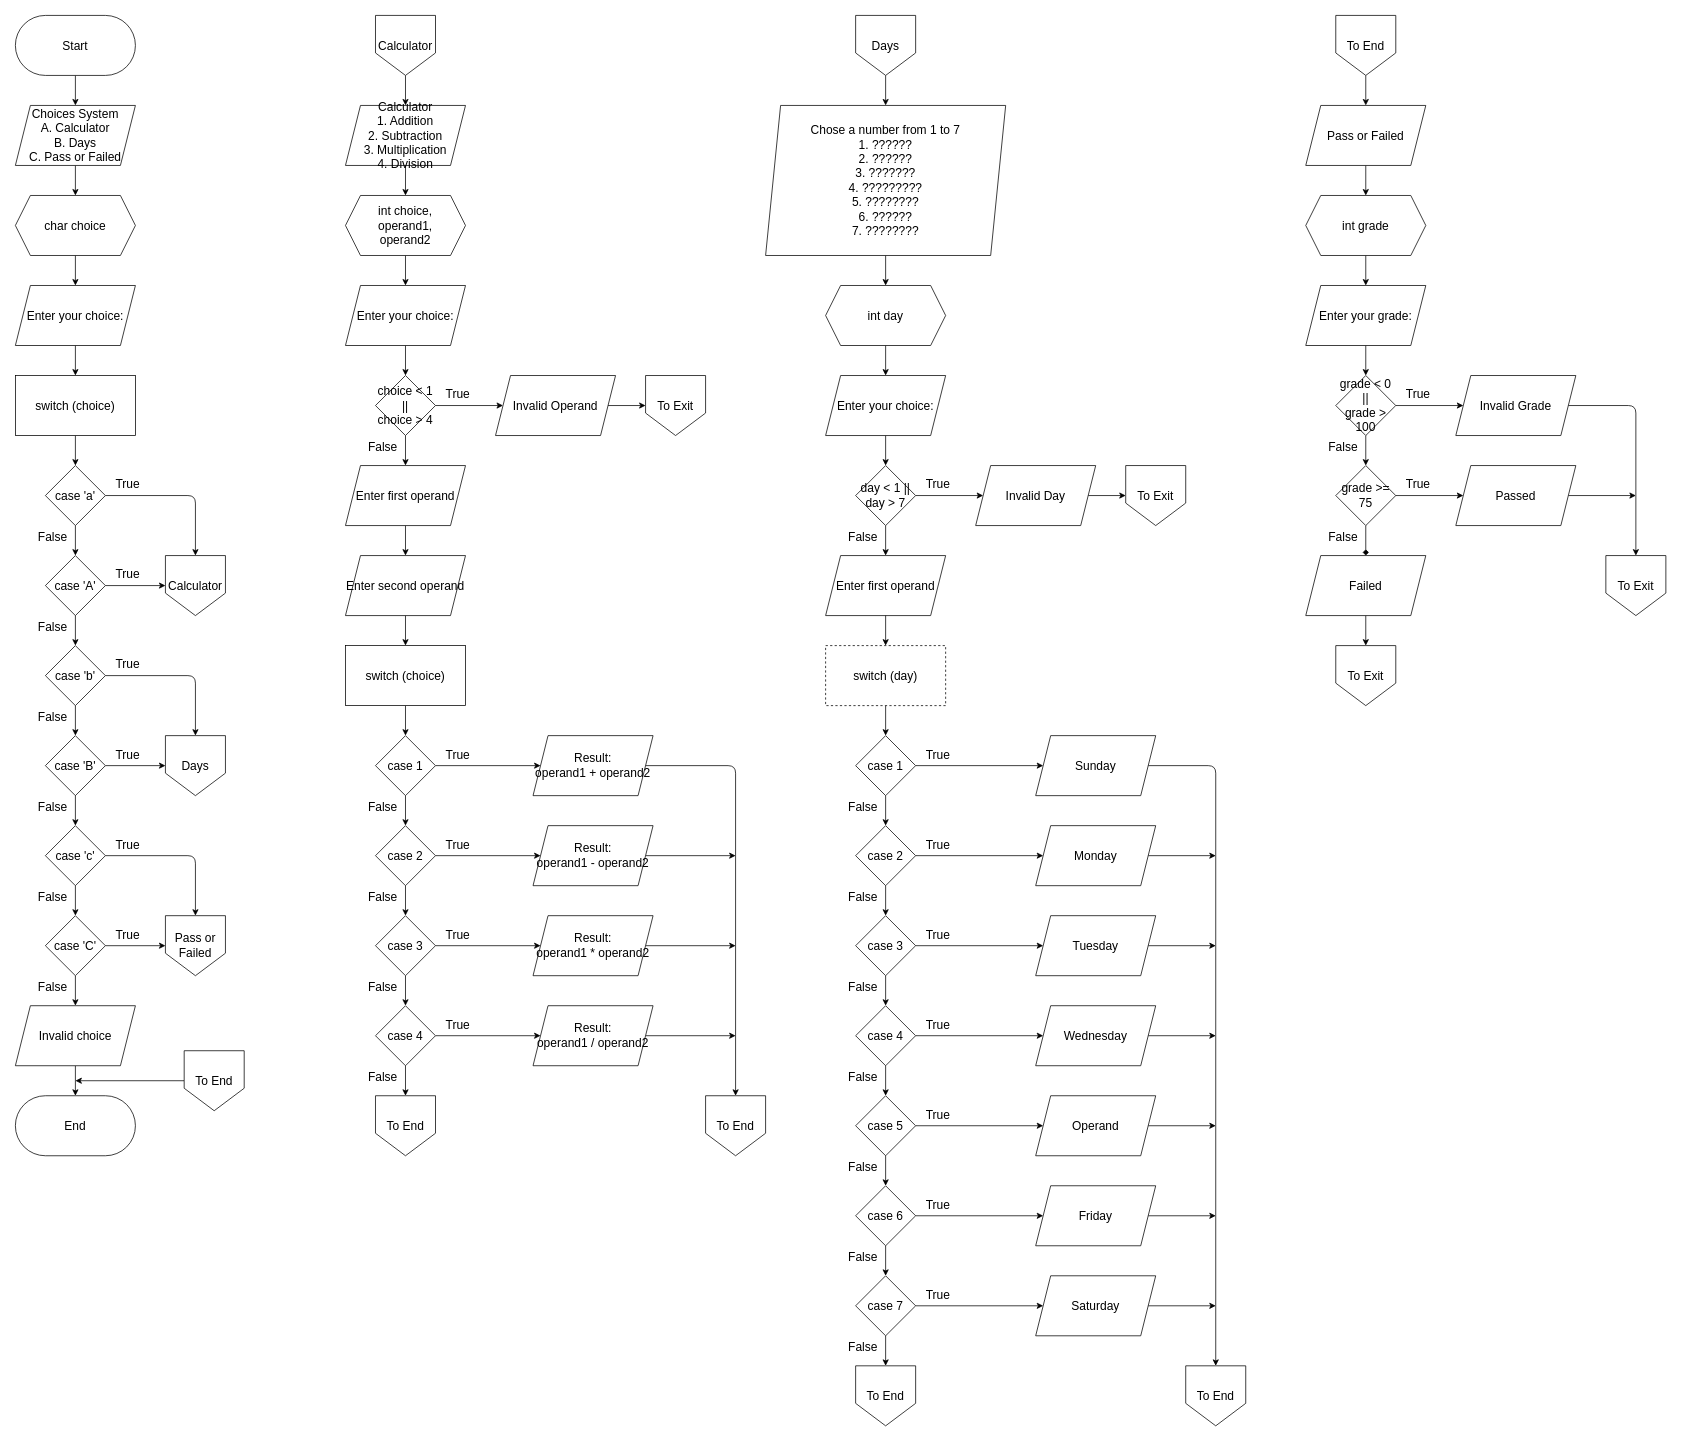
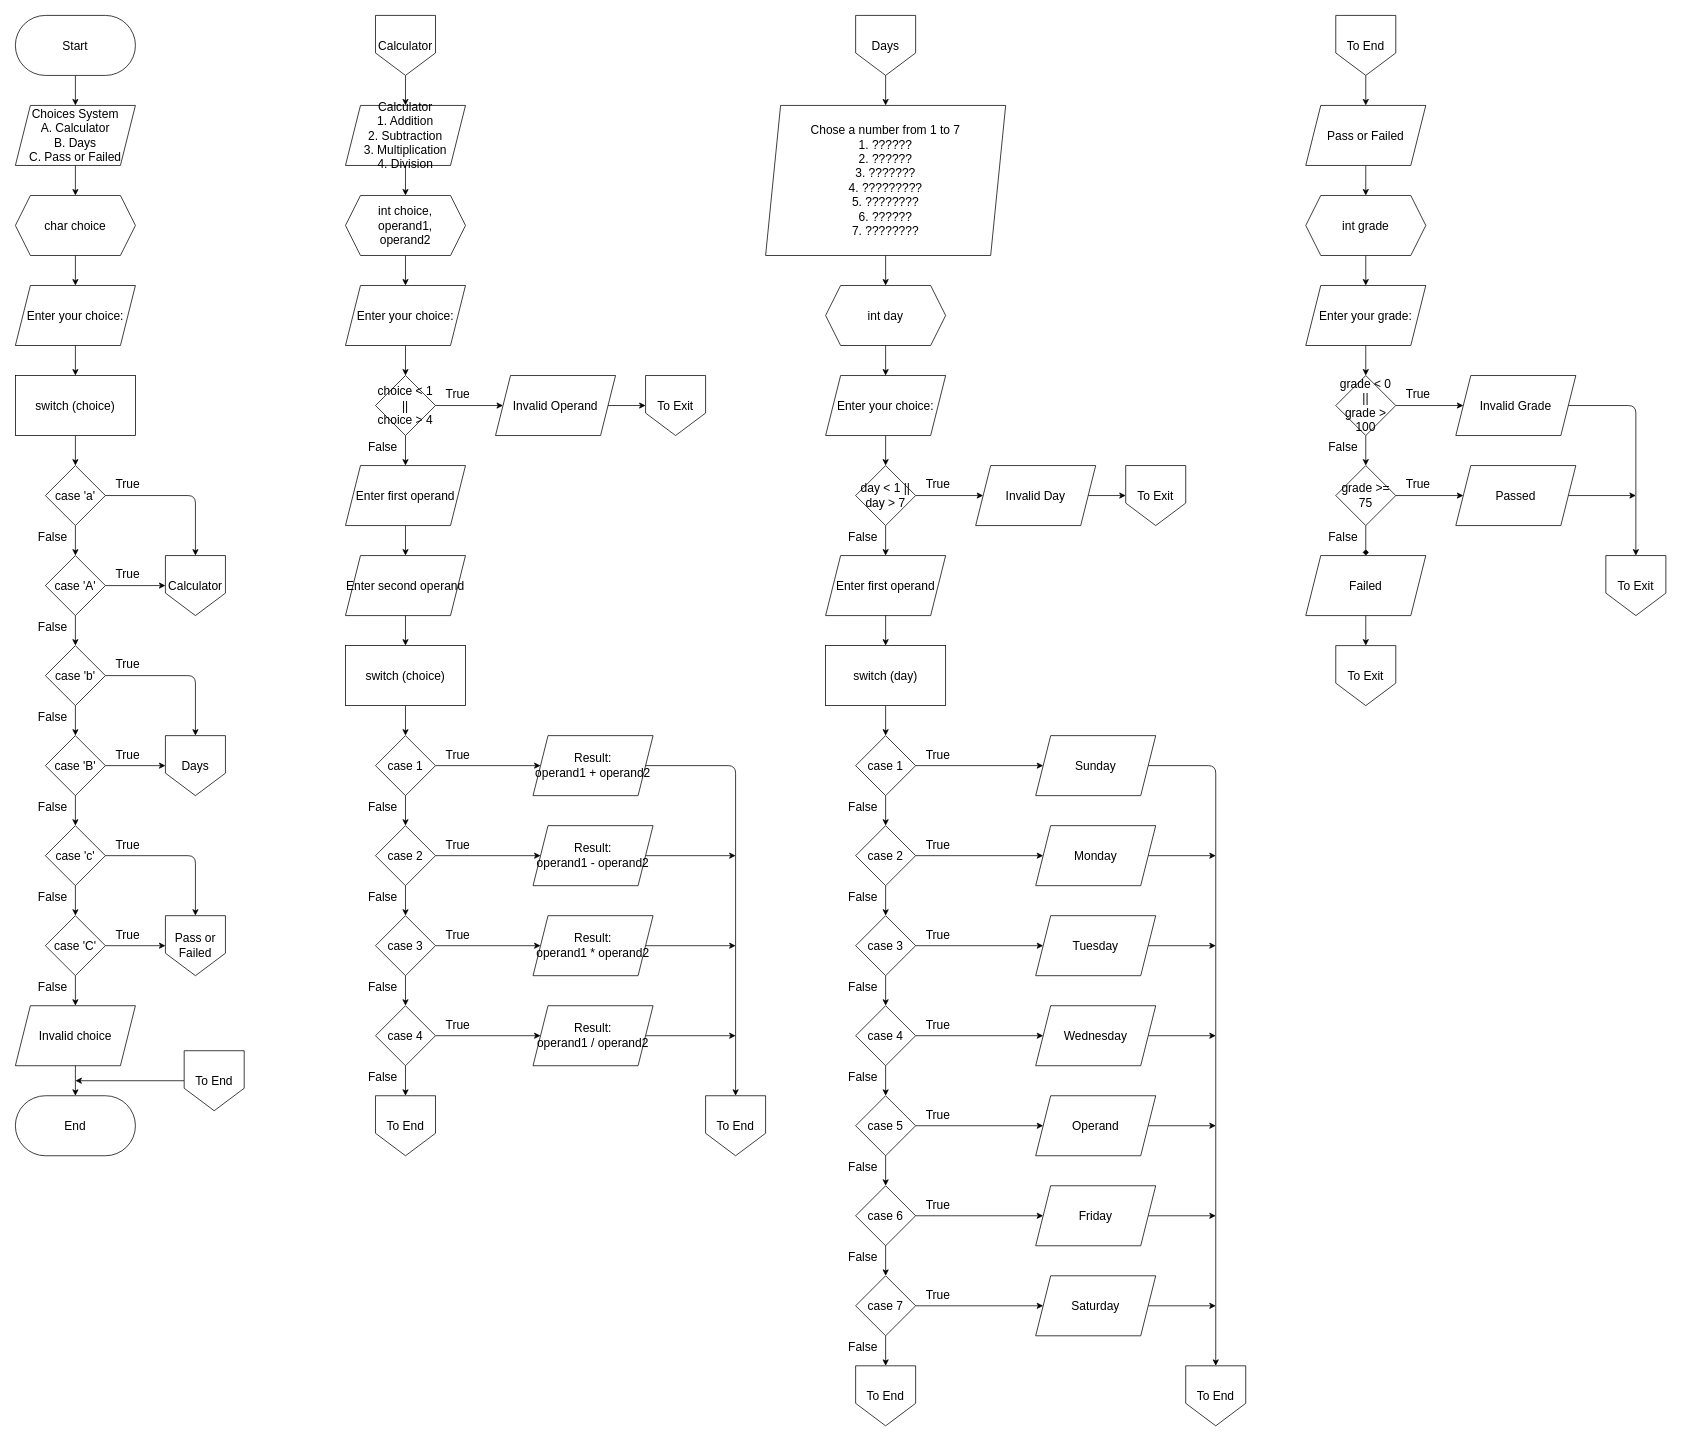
(885, 675) -> (885, 675)
